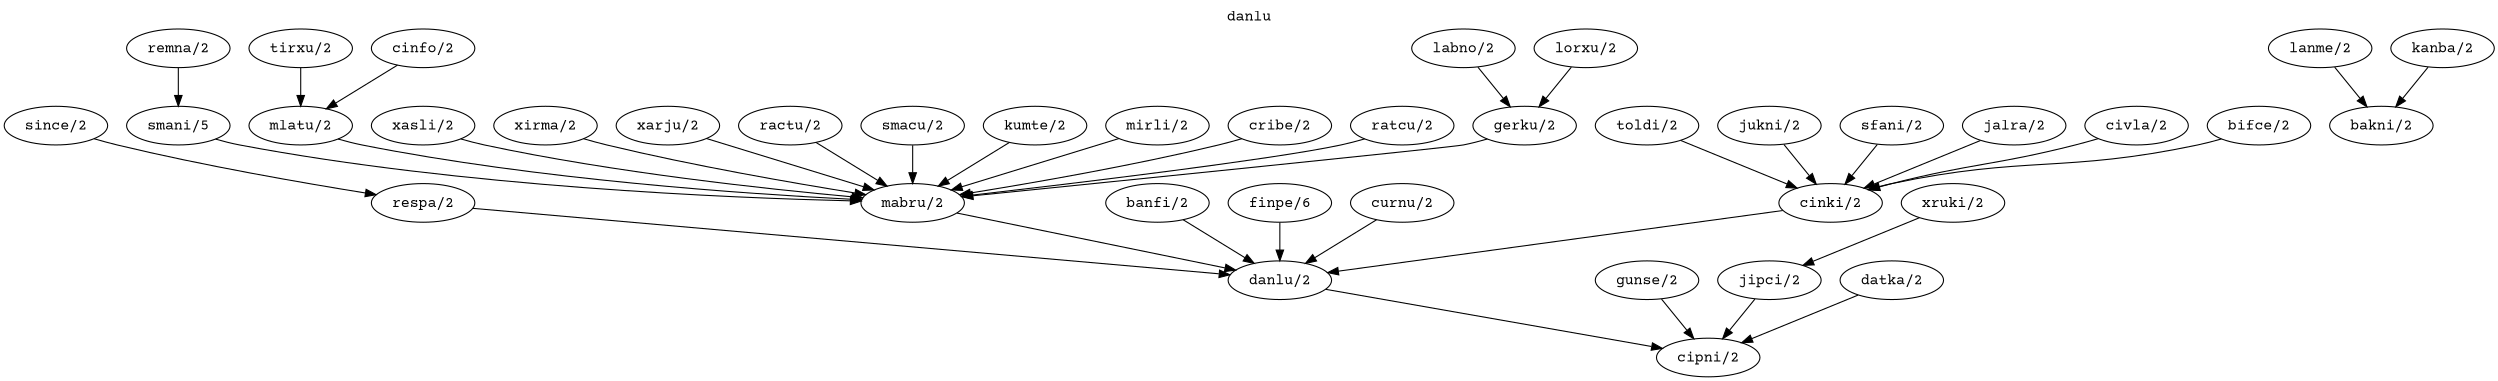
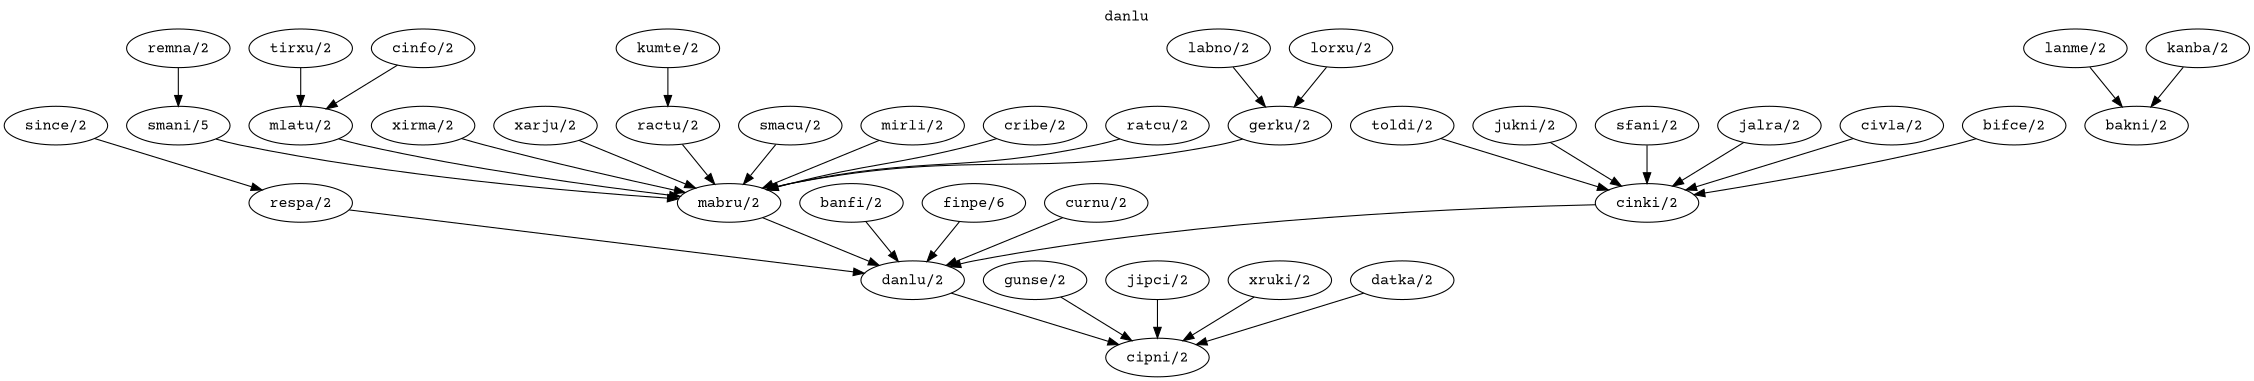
(423, 126) -> none
(978, 161) -> (668, 82)
(1866, 240) -> (1223, 316)
